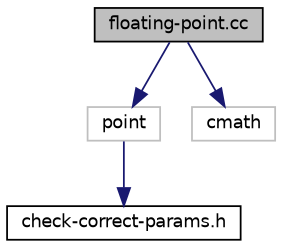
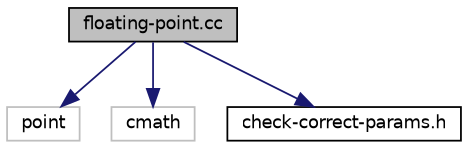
(124, 164) -> (241, 70)
